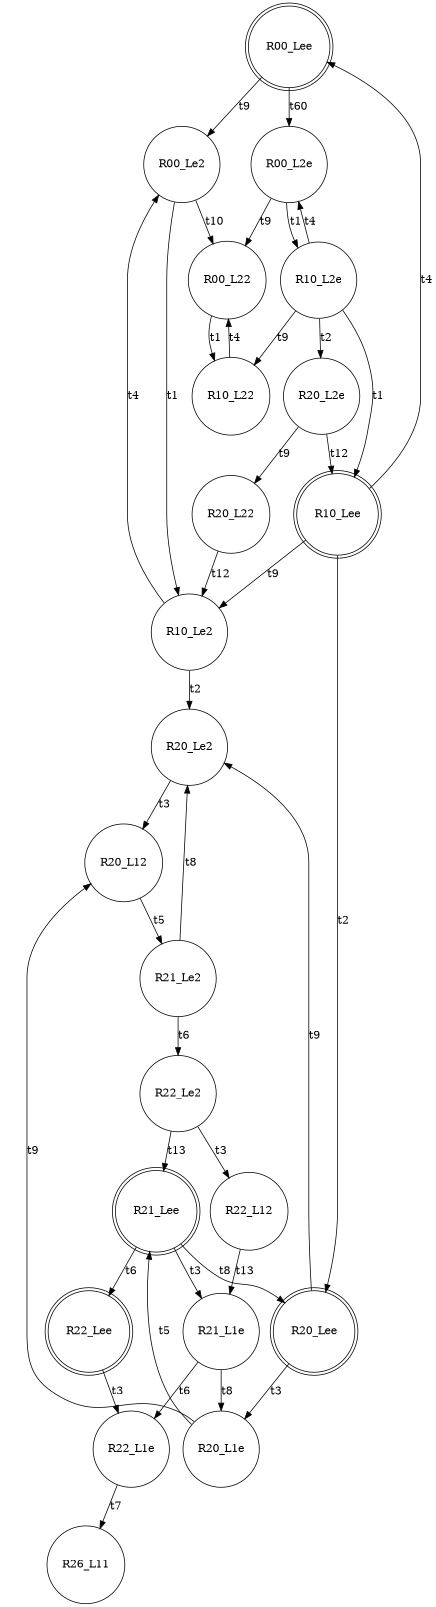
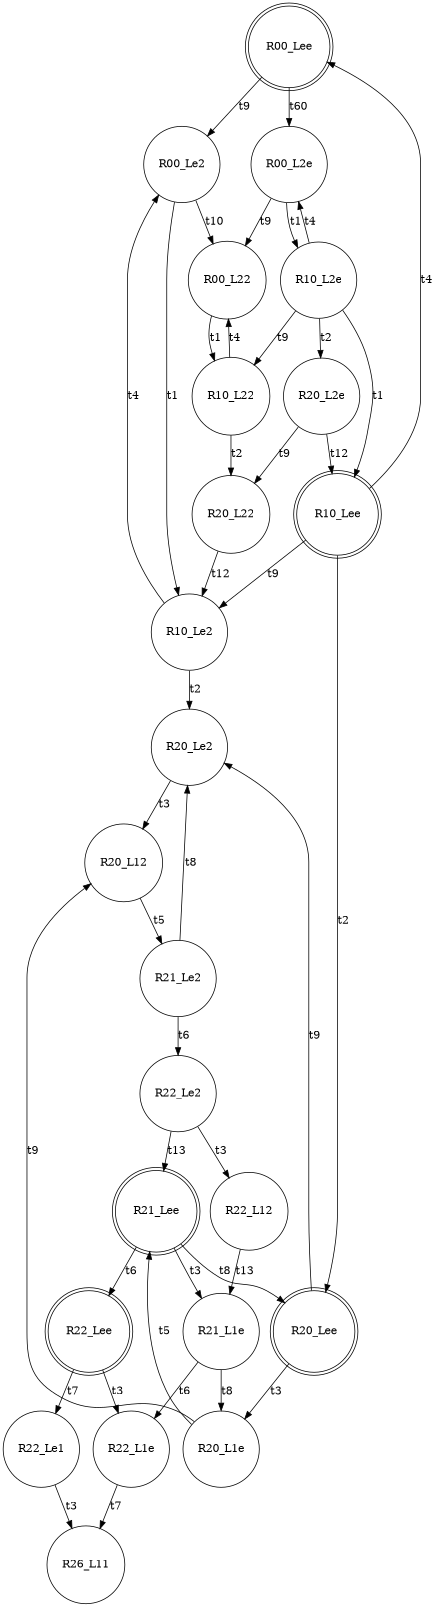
none -> (231, 452)
none -> (41, 1449)
